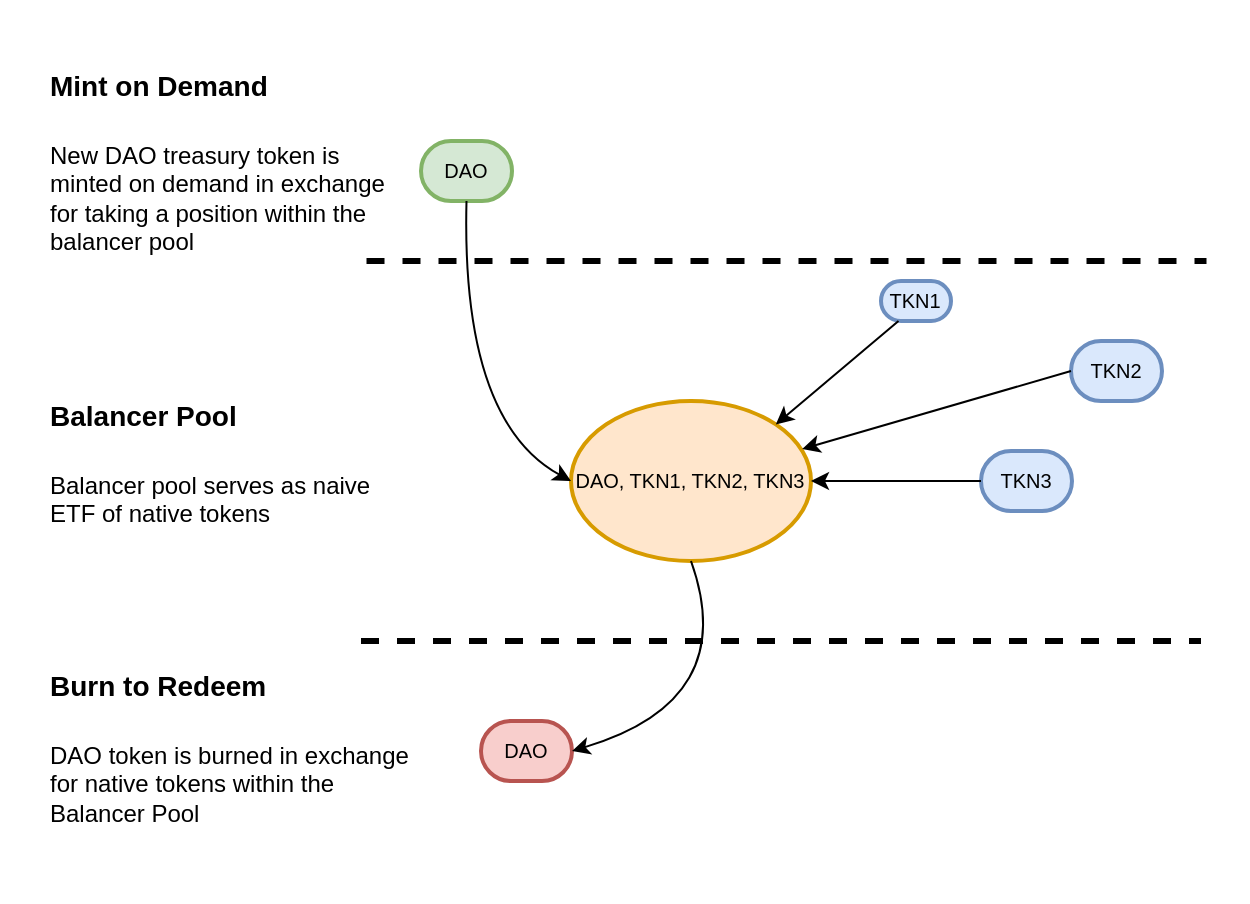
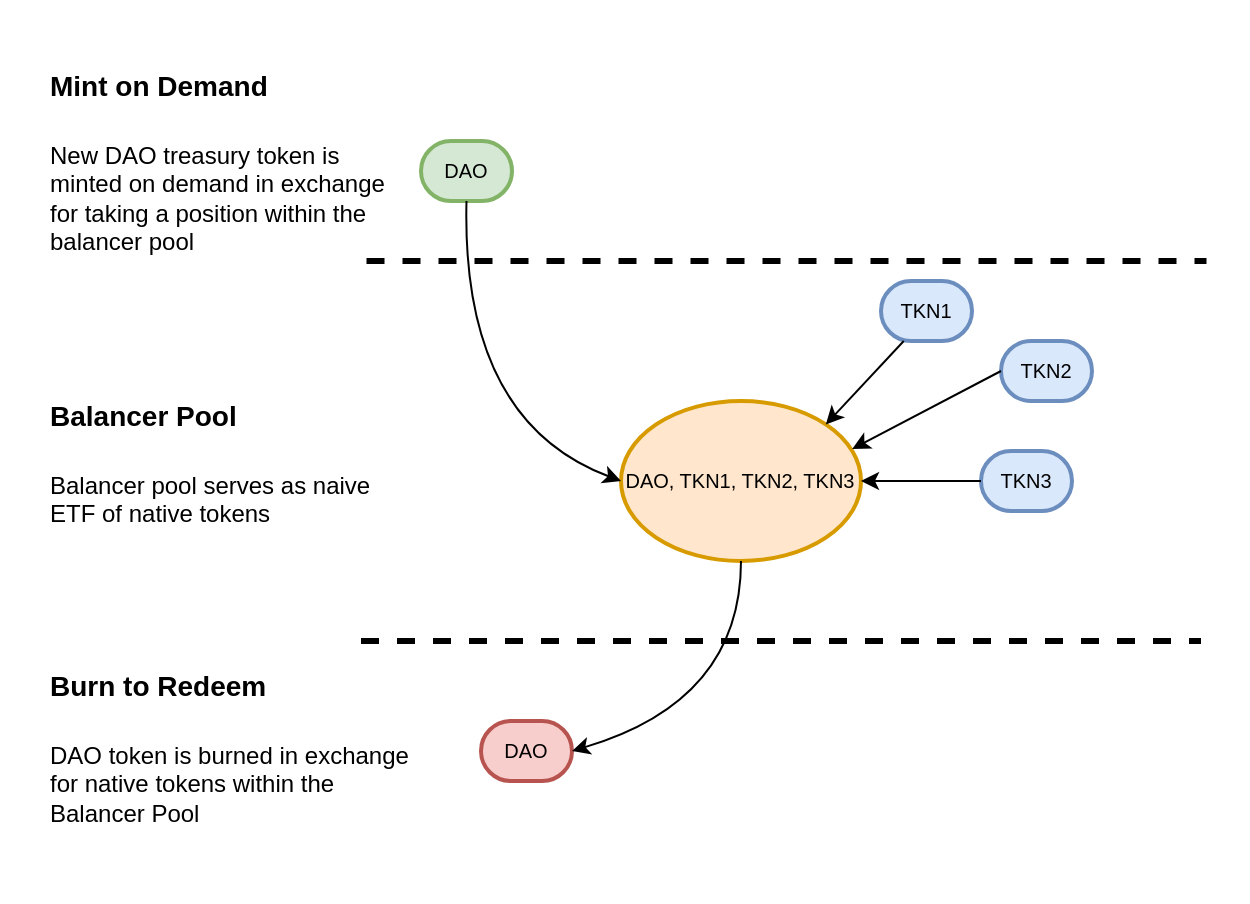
(916, 301) -> (927, 311)
(1117, 371) -> (1047, 371)
(691, 481) -> (741, 481)
